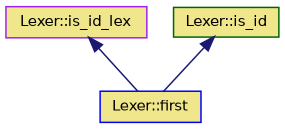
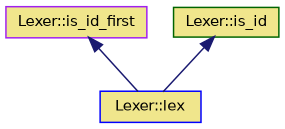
(76, 22) -> (76, 22)
(151, 107) -> (151, 107)
